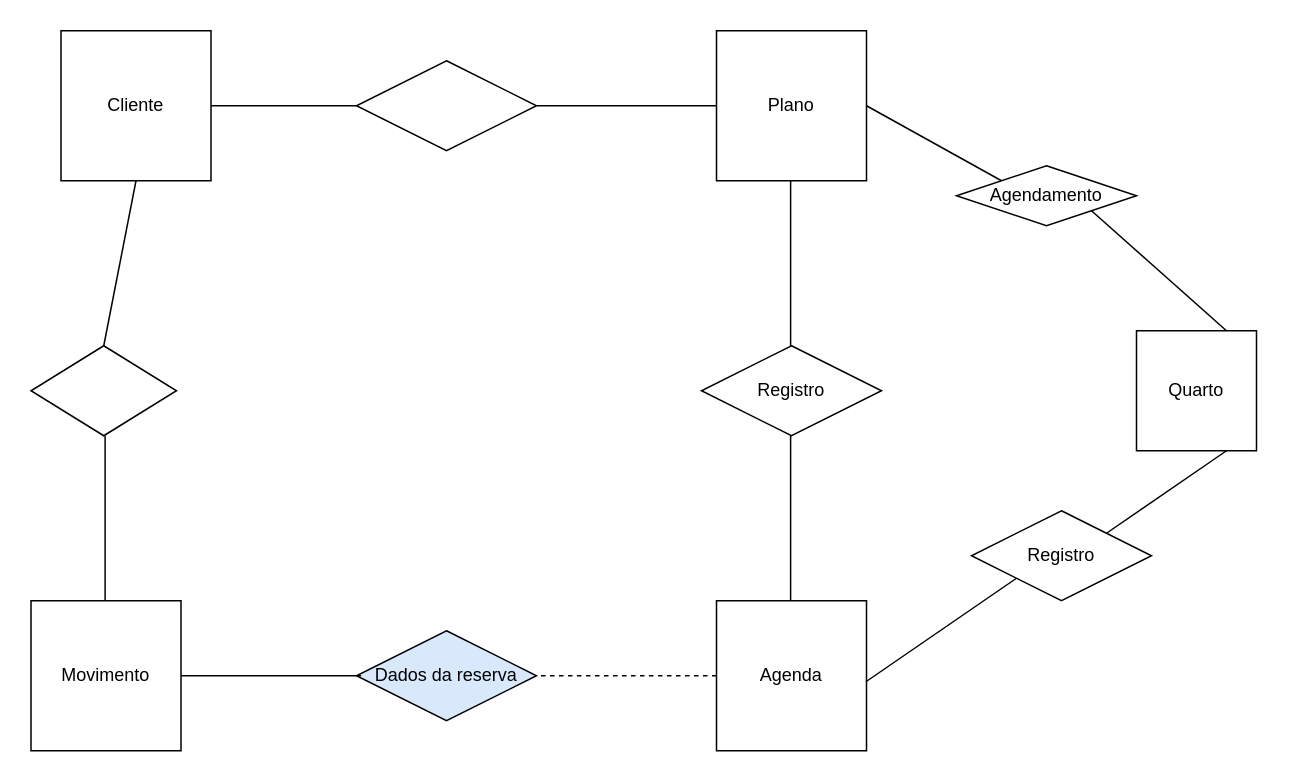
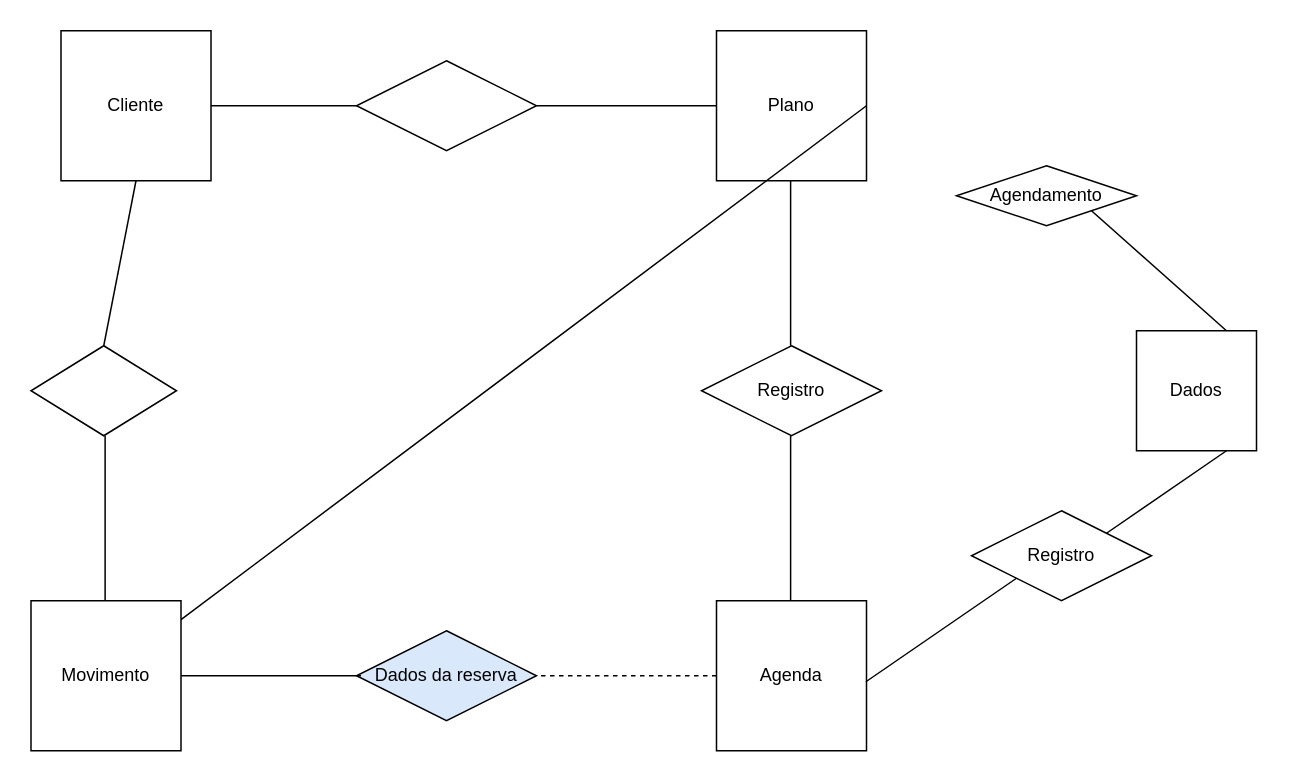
(934, 143) -> (524, 363)
(1196, 391) -> (1196, 391)
